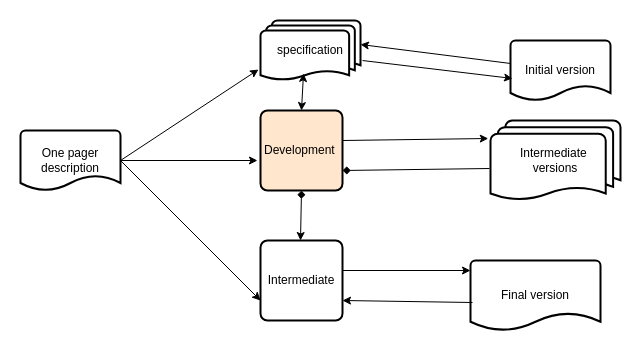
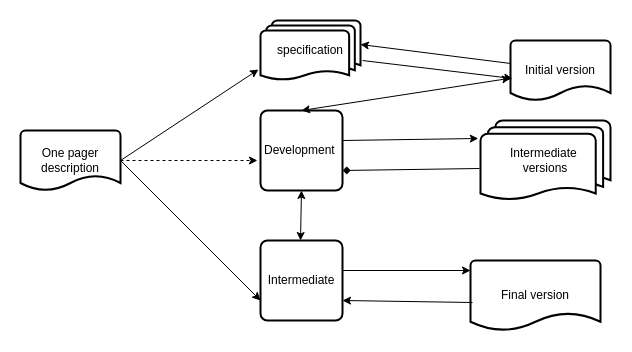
(303, 92) -> (406, 94)
(302, 151) -> (302, 151)
(187, 161) -> (187, 161)
(556, 161) -> (546, 161)
(301, 199) -> (301, 199)
